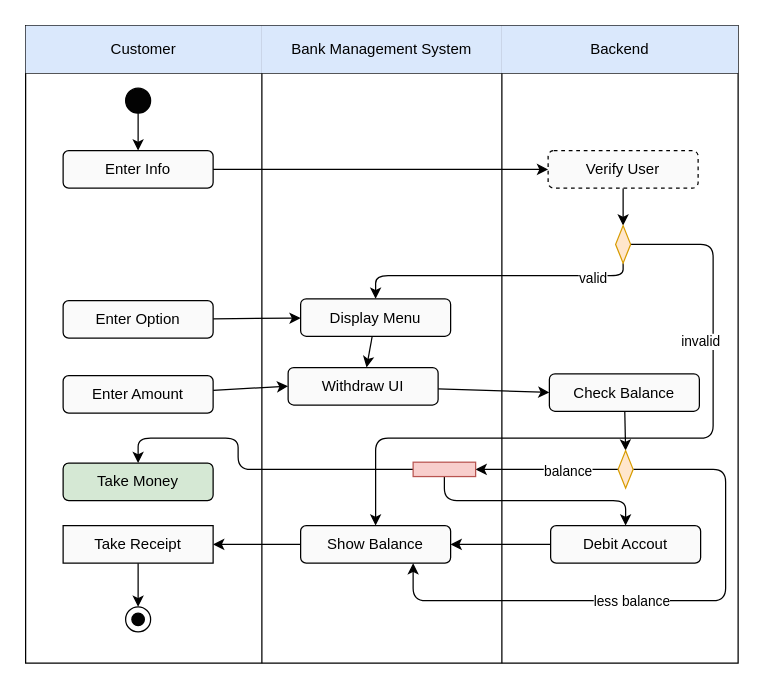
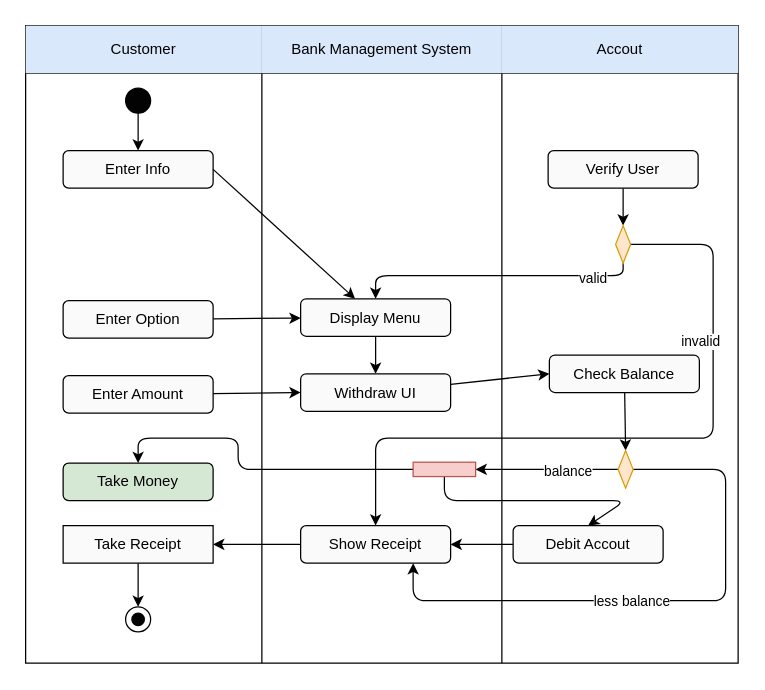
(620, 49) -> (620, 49)
(376, 169) -> (281, 231)
(623, 169) -> (623, 169)
(363, 386) -> (376, 393)
(624, 393) -> (624, 374)
(376, 544) -> (376, 544)
(626, 544) -> (588, 544)
